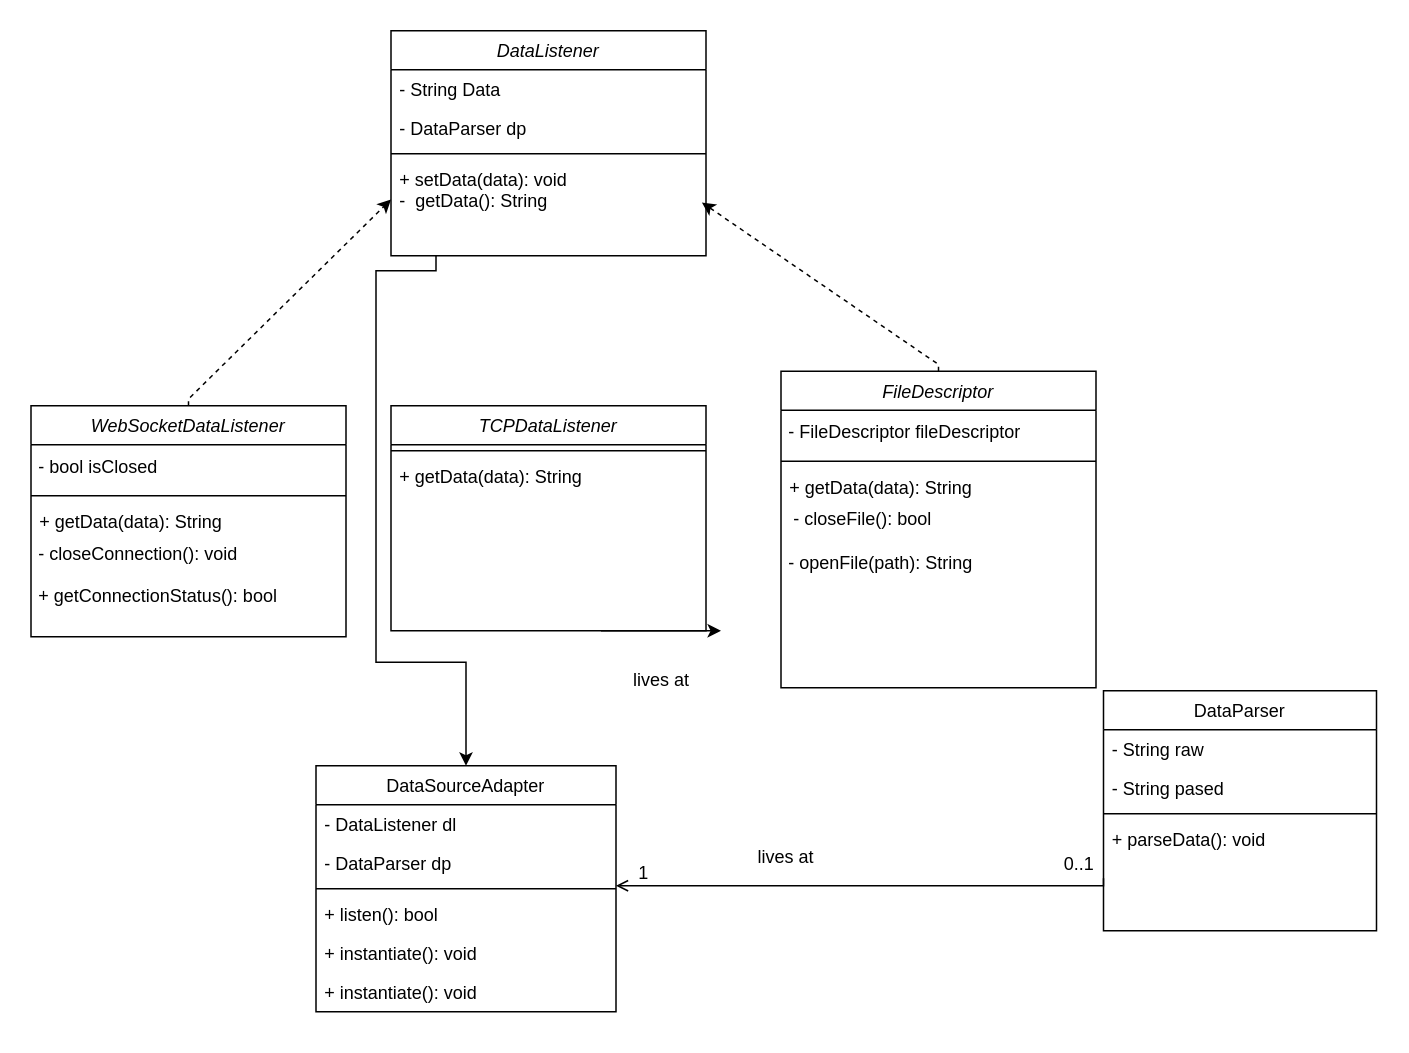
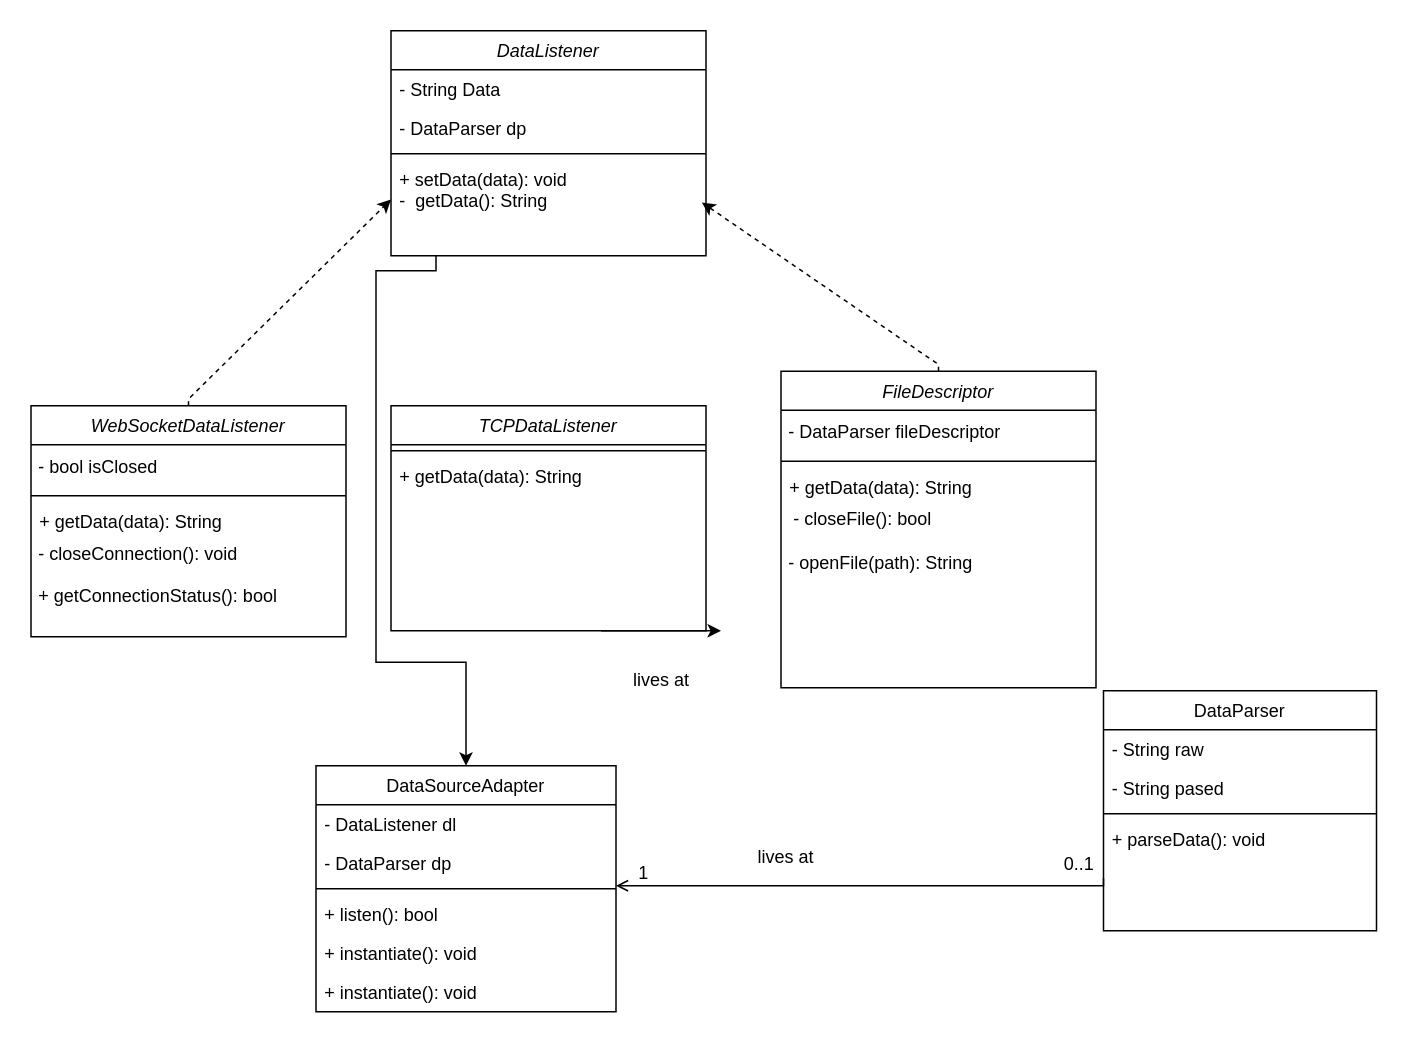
(921, 433) -> (908, 433)
